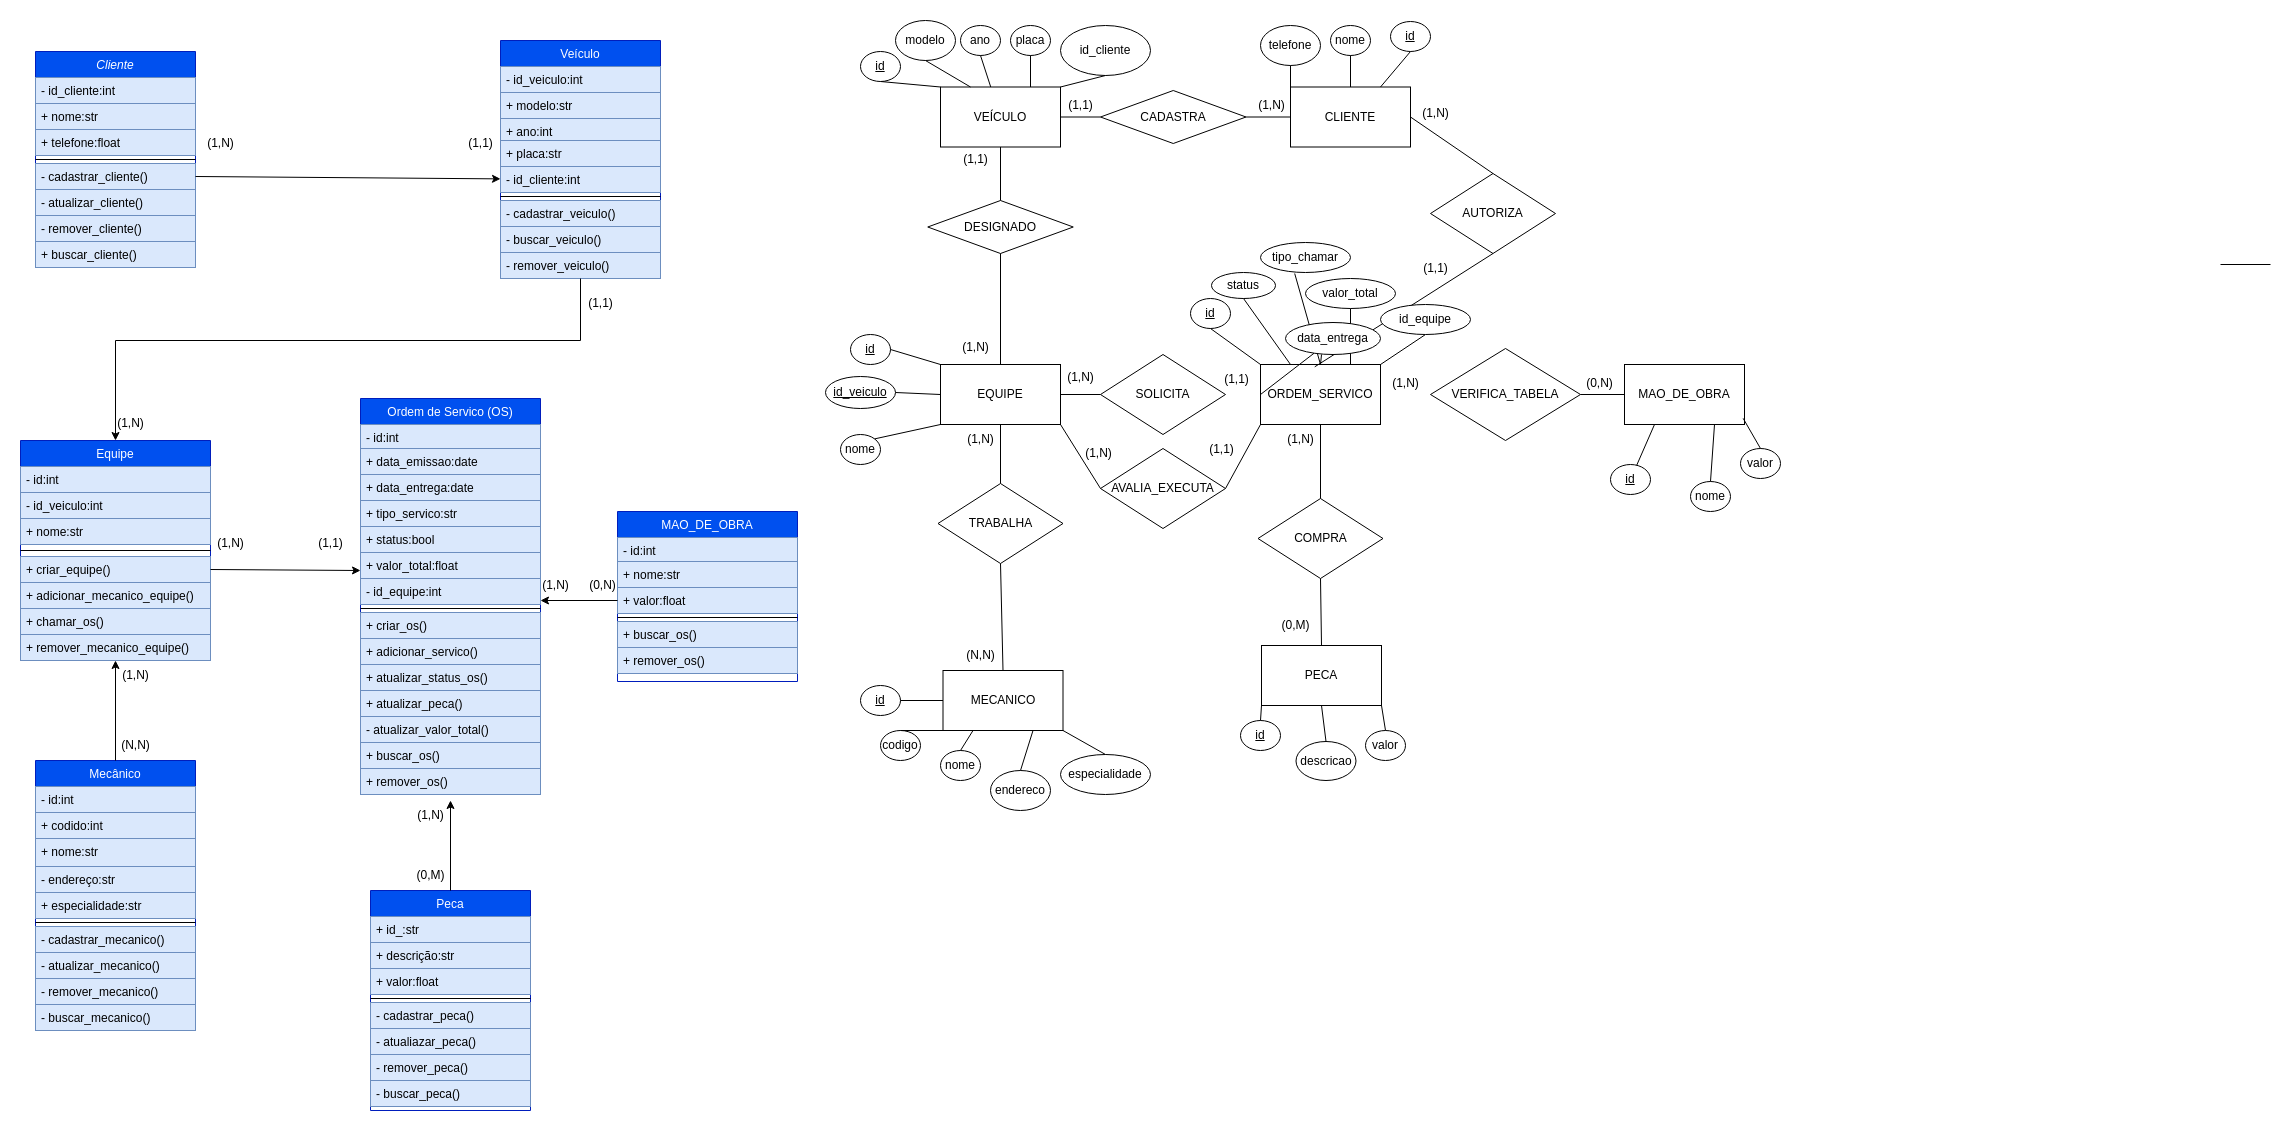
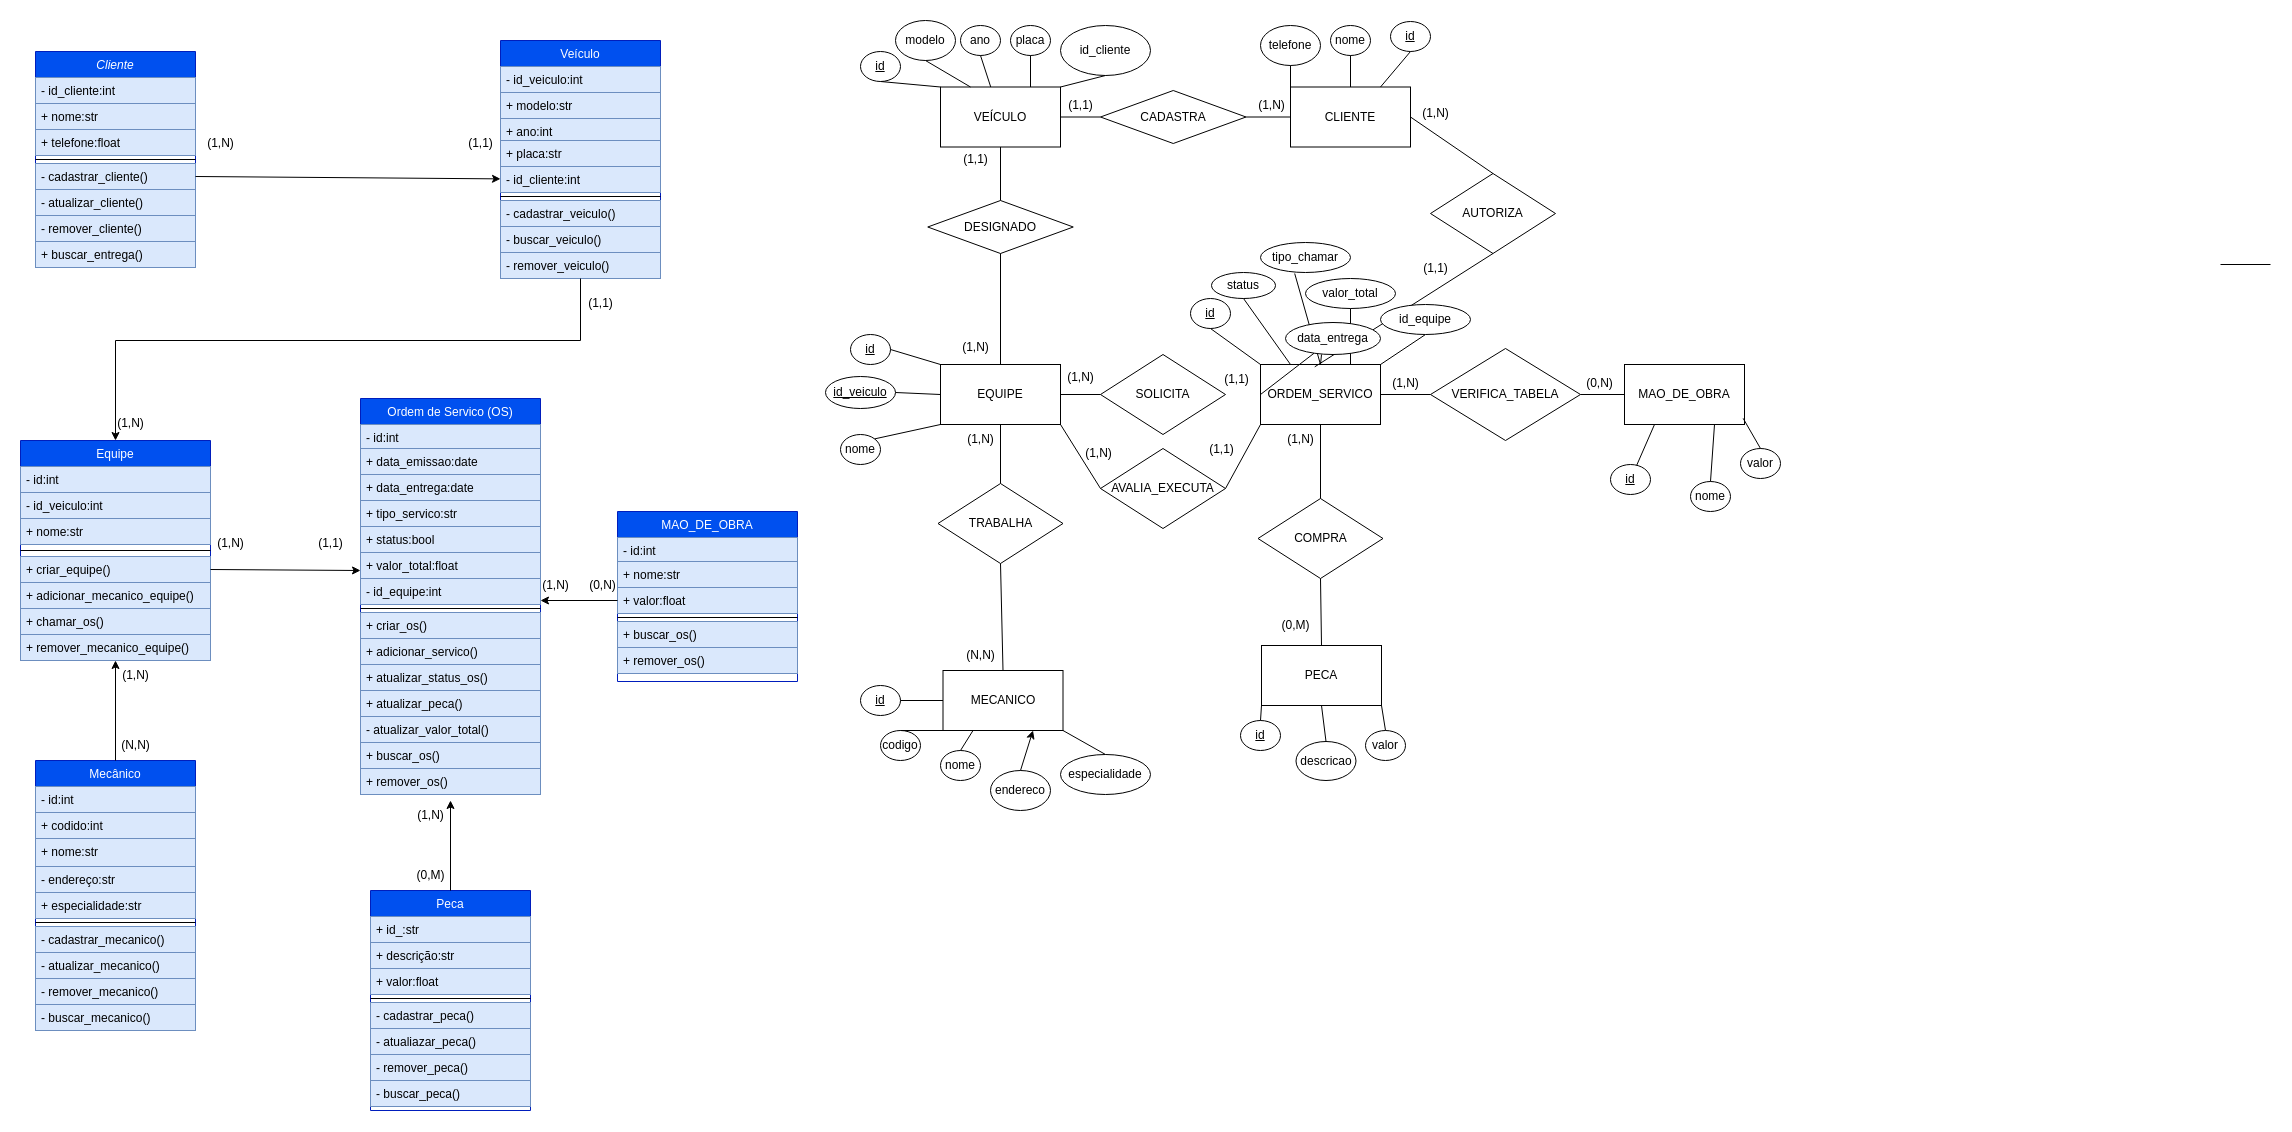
(97, 255) -> (100, 255)
none -> (1406, 395)
(1031, 735) -> (1030, 739)
